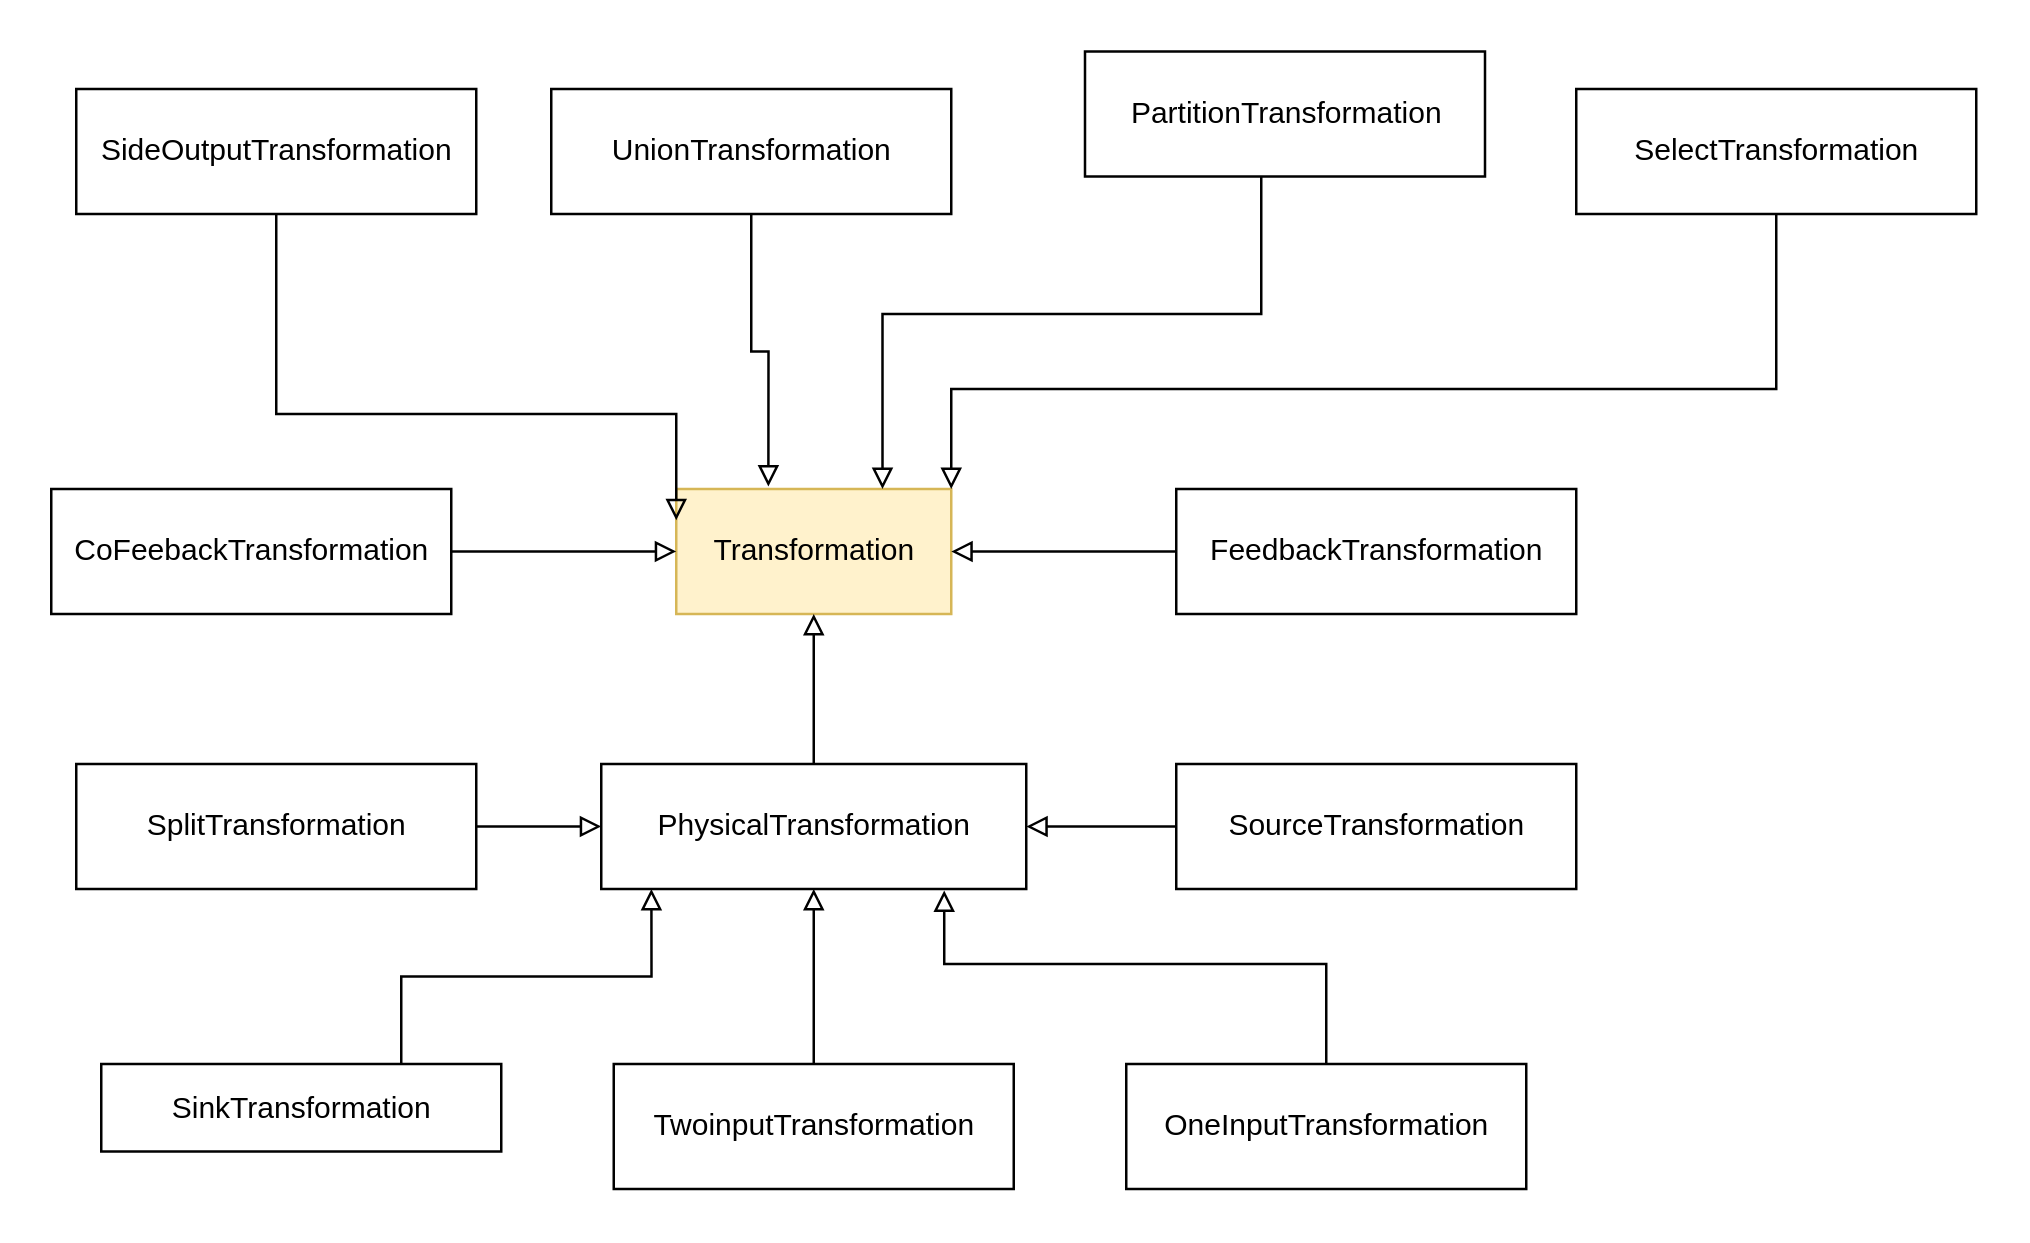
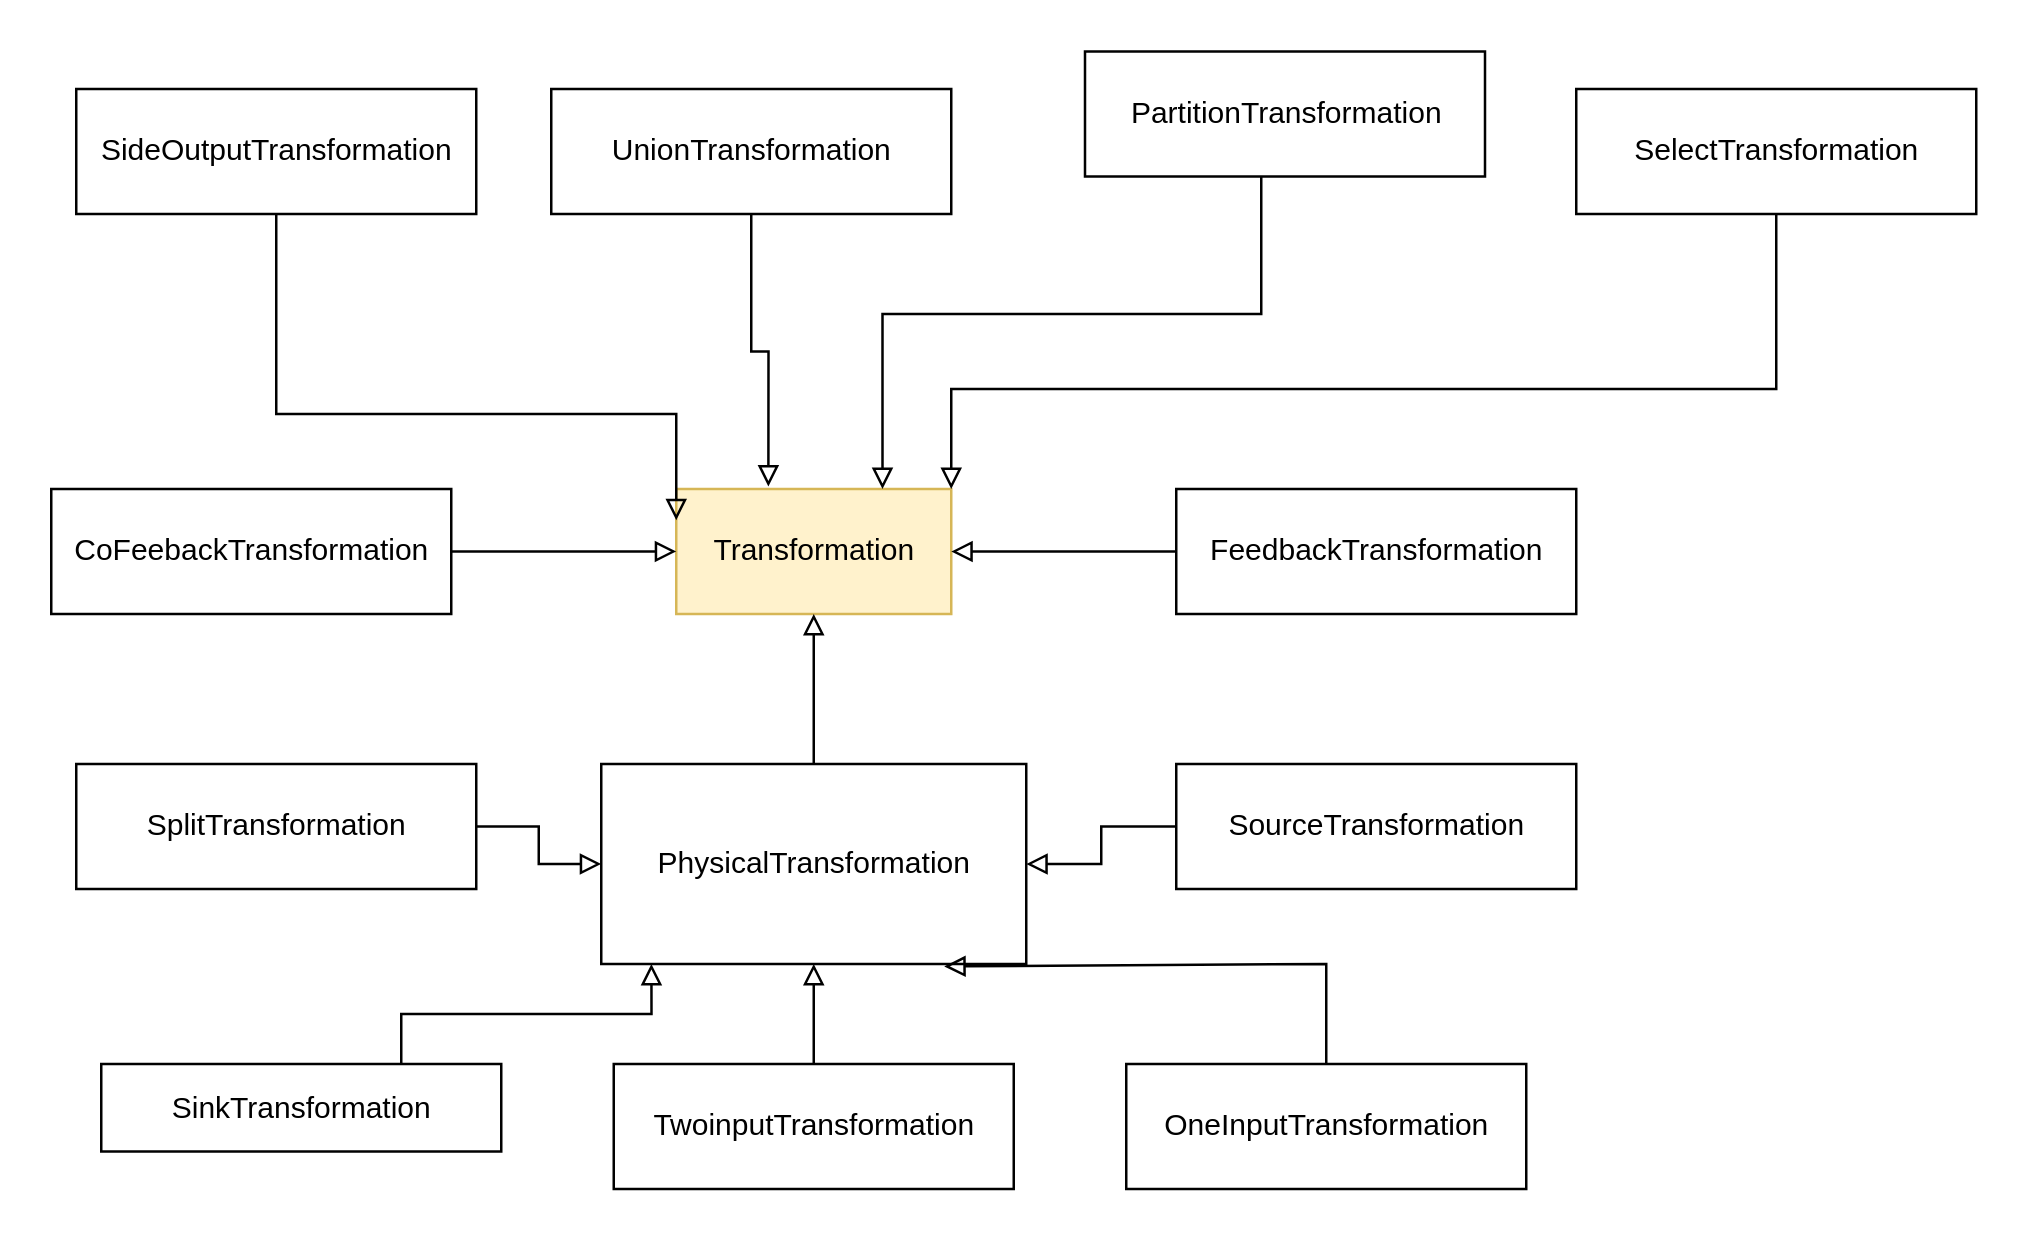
(814, 826) -> (814, 864)
